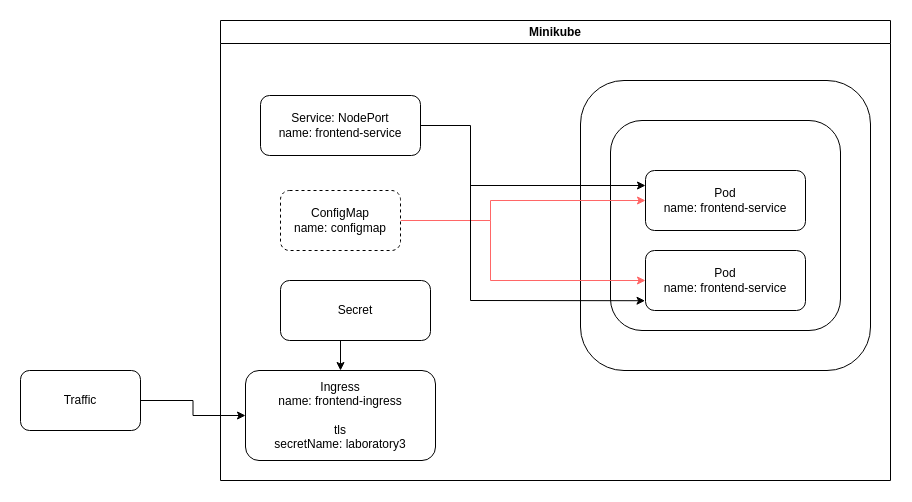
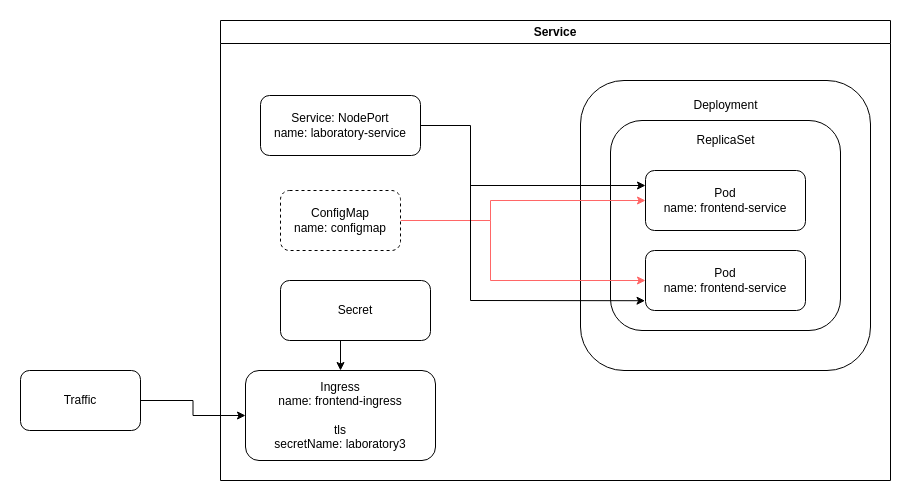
(556, 33) -> (556, 33)
none -> (726, 106)
(341, 126) -> (341, 126)
none -> (726, 141)
